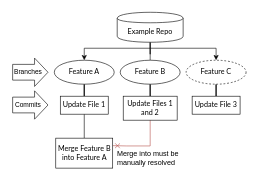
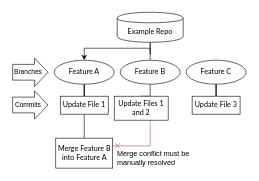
(216, 50) -> none
(216, 72) -> (216, 72)
(150, 108) -> (141, 108)
(150, 159) -> (157, 159)
